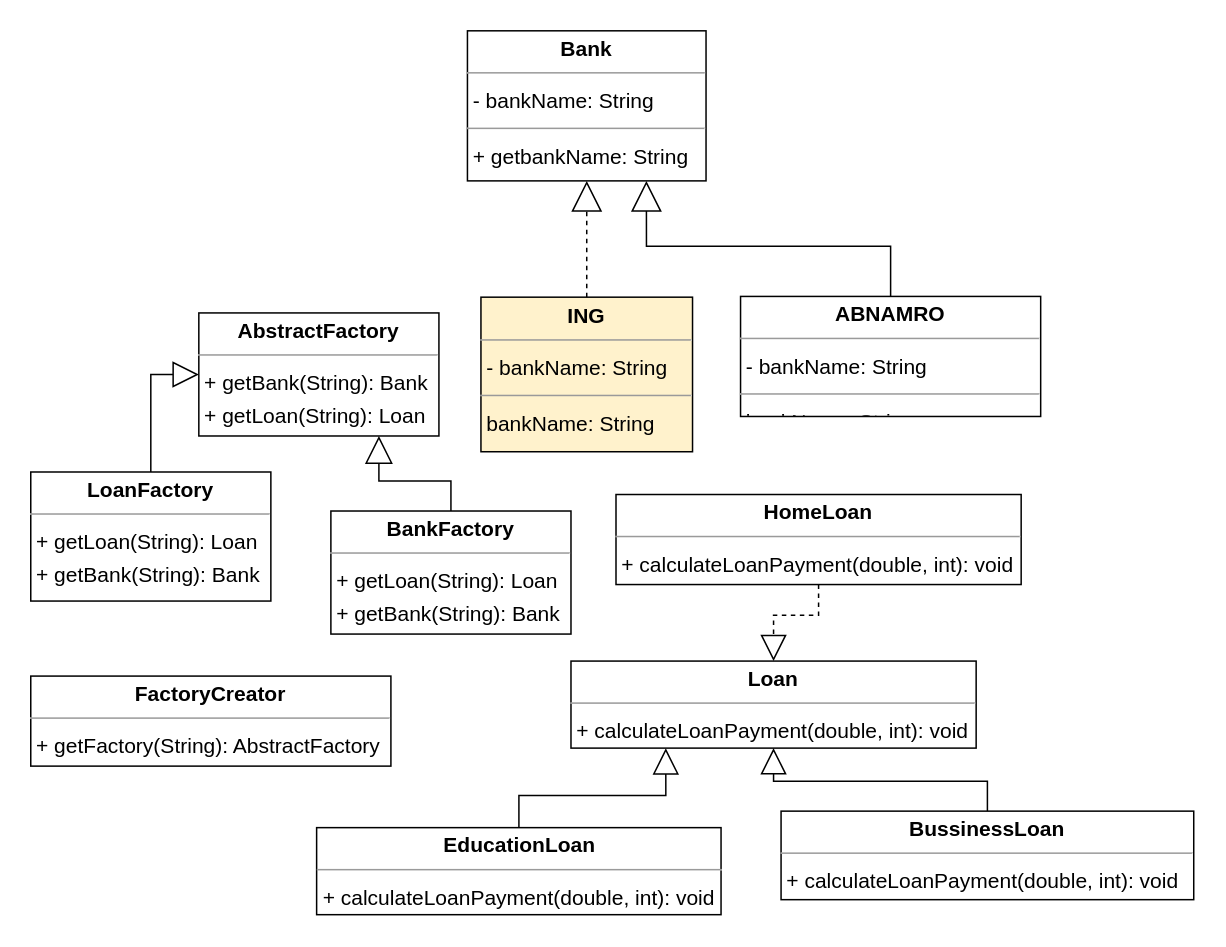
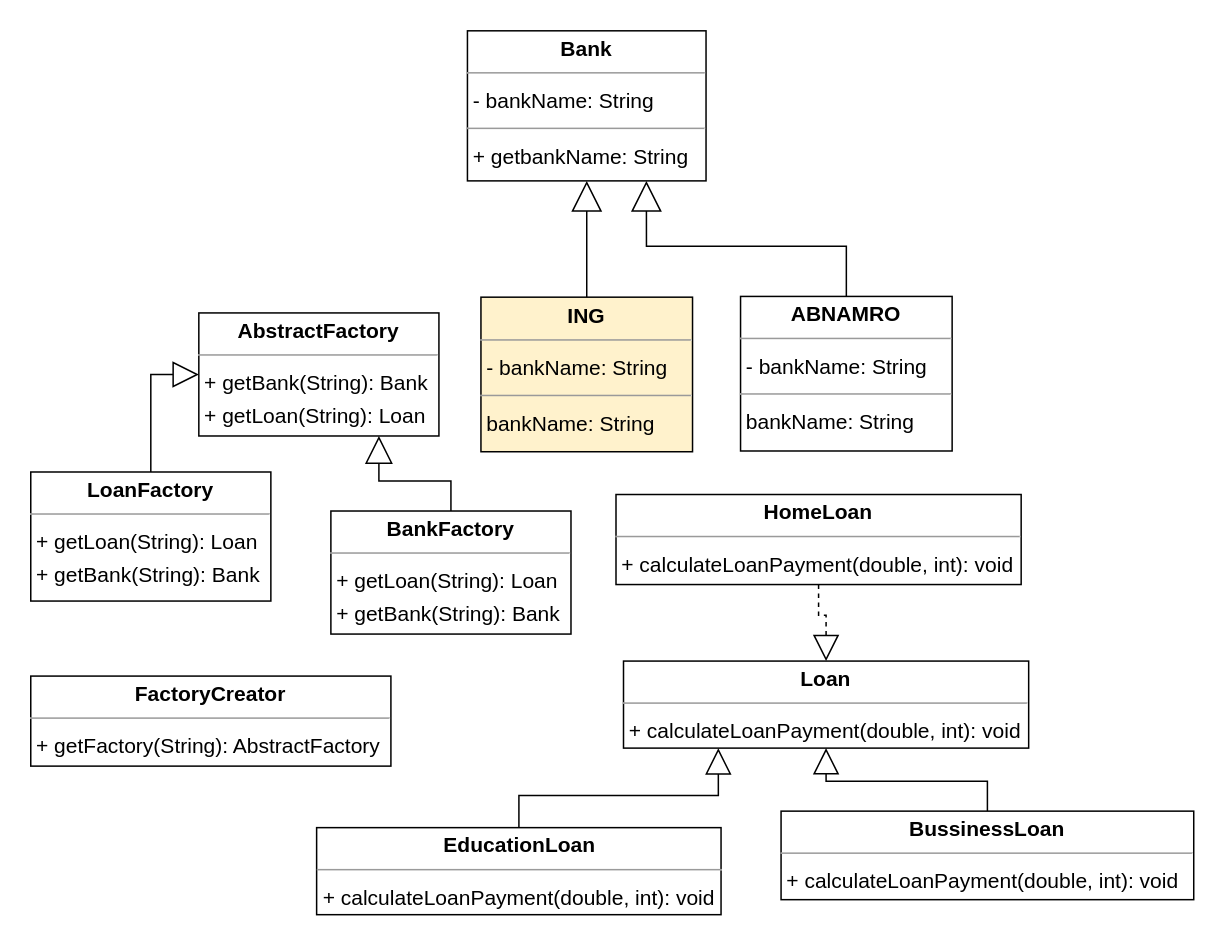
(587, 254) -> (587, 254)
(890, 356) -> (846, 374)
(773, 704) -> (826, 704)
